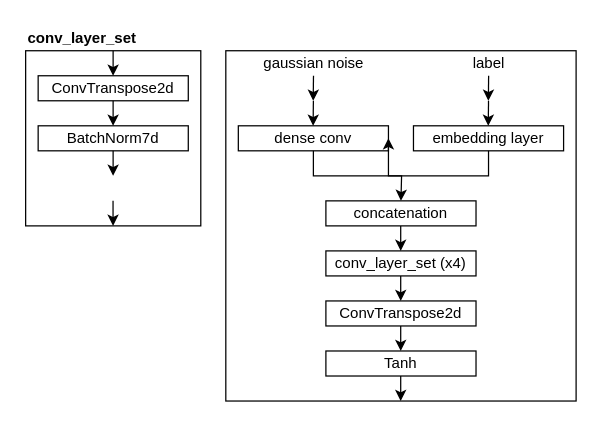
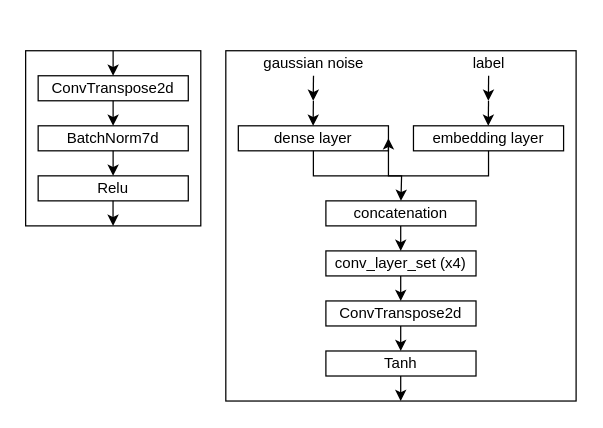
(82, 38) -> none
(313, 138) -> (313, 138)
none -> (113, 188)
